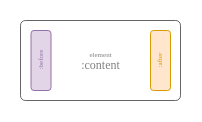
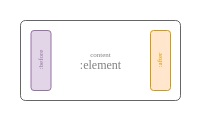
(101, 56) -> (101, 56)
(101, 66) -> (101, 66)
